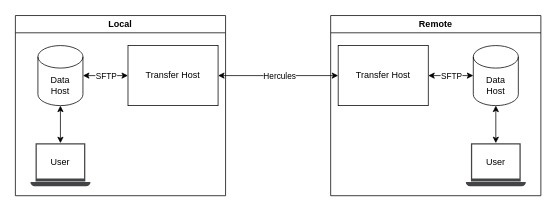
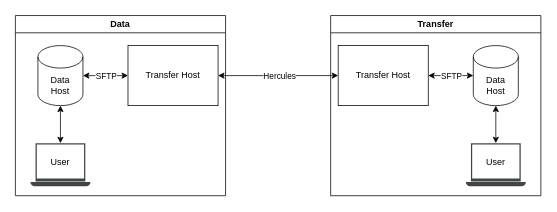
(120, 24) -> (120, 24)
(435, 24) -> (435, 24)
